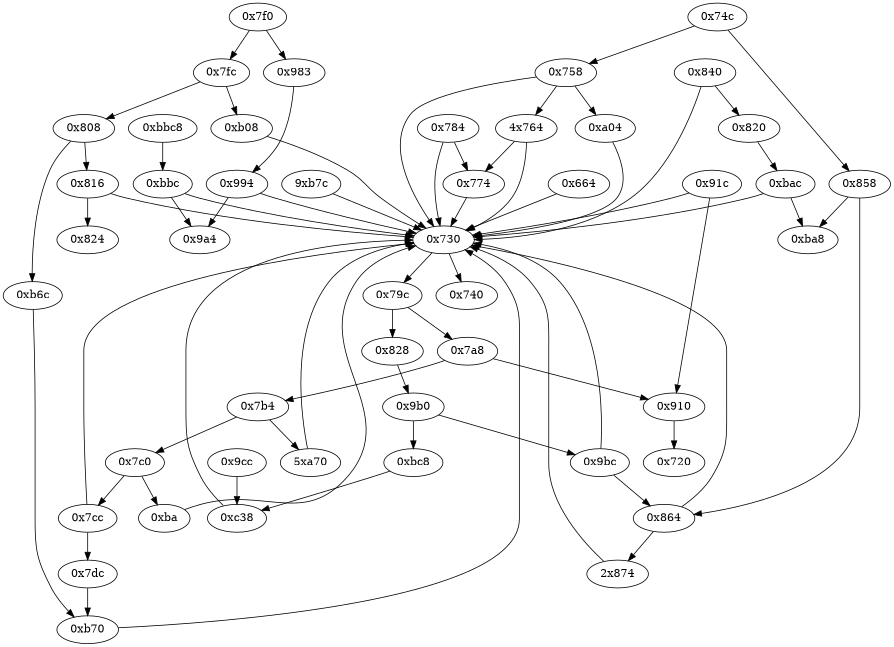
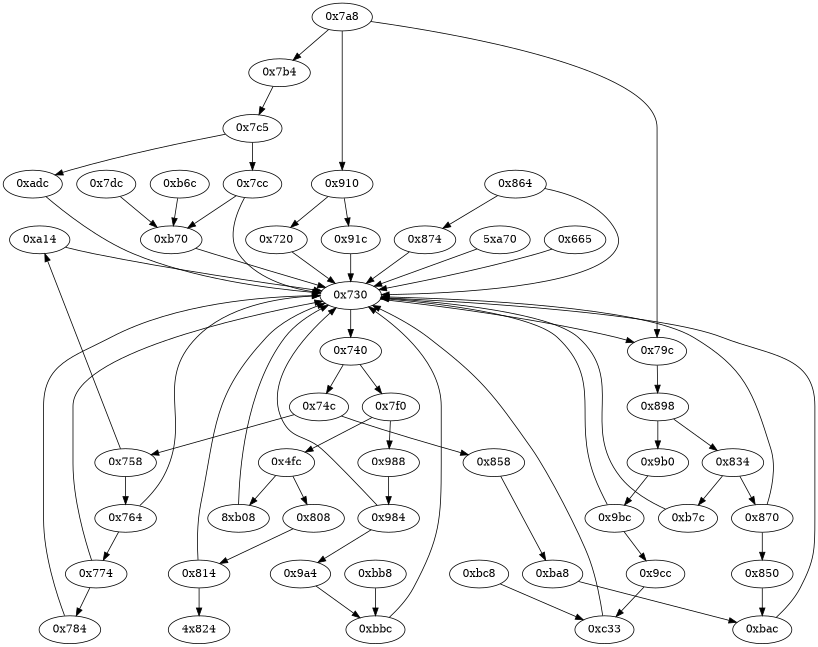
(222, 73) -> (287, 463)
(294, 73) -> (389, 463)
(705, 73) -> (762, 518)
(418, 108) -> (310, 265)
(163, 128) -> (375, 574)
(242, 128) -> (239, 518)
(526, 128) -> (126, 518)
(605, 128) -> (40, 240)
(749, 128) -> (762, 574)
(459, 153) -> (85, 598)
(88, 184) -> (199, 574)
(237, 184) -> (389, 518)
(311, 184) -> (688, 518)
(579, 184) -> (575, 240)
(39, 203) -> none
(175, 203) -> (335, 600)
(795, 208) -> (654, 601)
(88, 240) -> (199, 630)
(694, 292) -> (346, 208)
(427, 321) -> (621, 86)
(392, 351) -> (658, 407)
none -> (337, 376)
none -> (369, 376)
(860, 406) -> none
(413, 431) -> none
(281, 432) -> none
(135, 463) -> (252, 128)
none -> (733, 463)
(629, 488) -> (633, 543)
(164, 518) -> (33, 184)
(237, 518) -> (604, 630)
(88, 542) -> (215, 210)
(618, 574) -> (425, 240)
